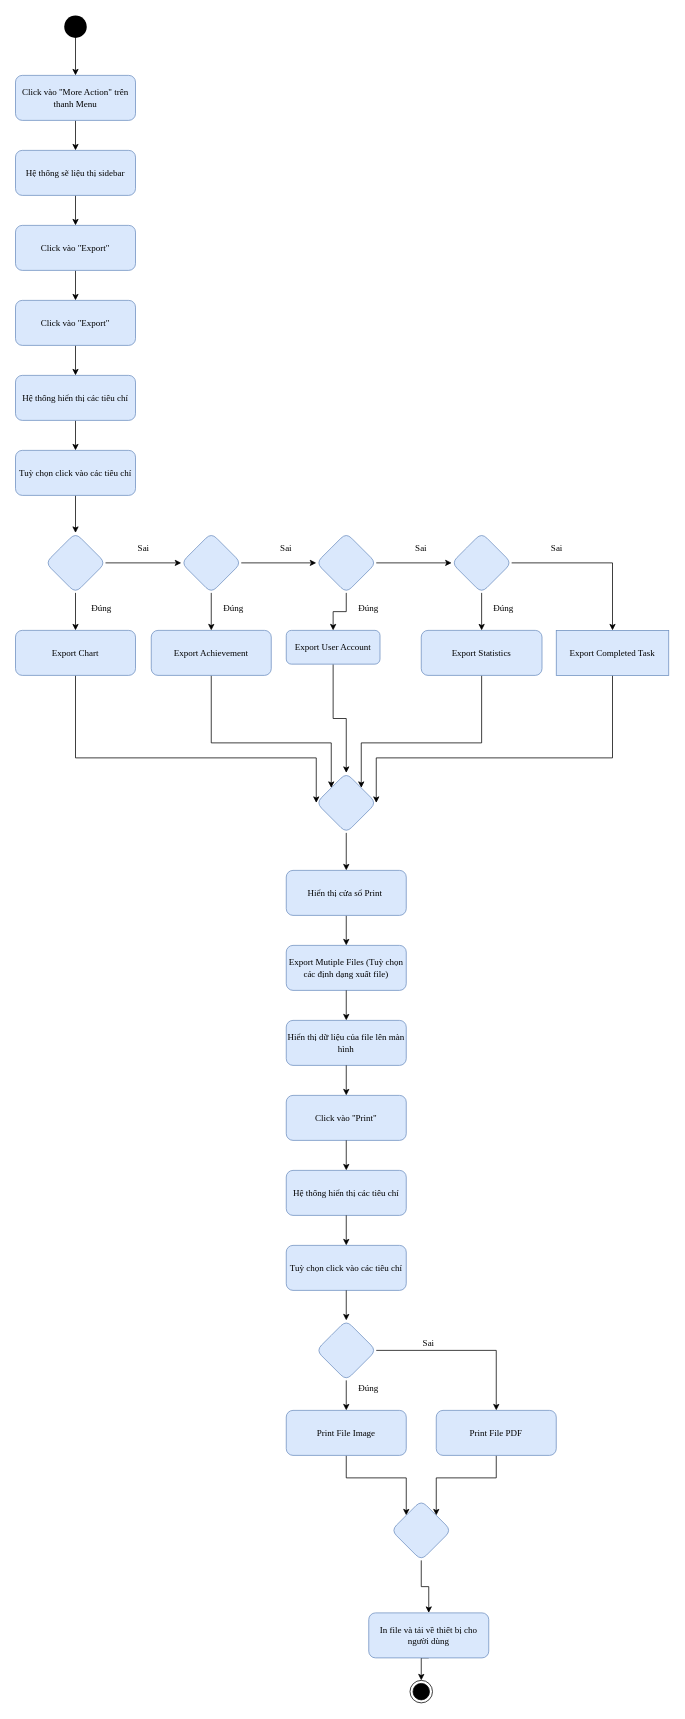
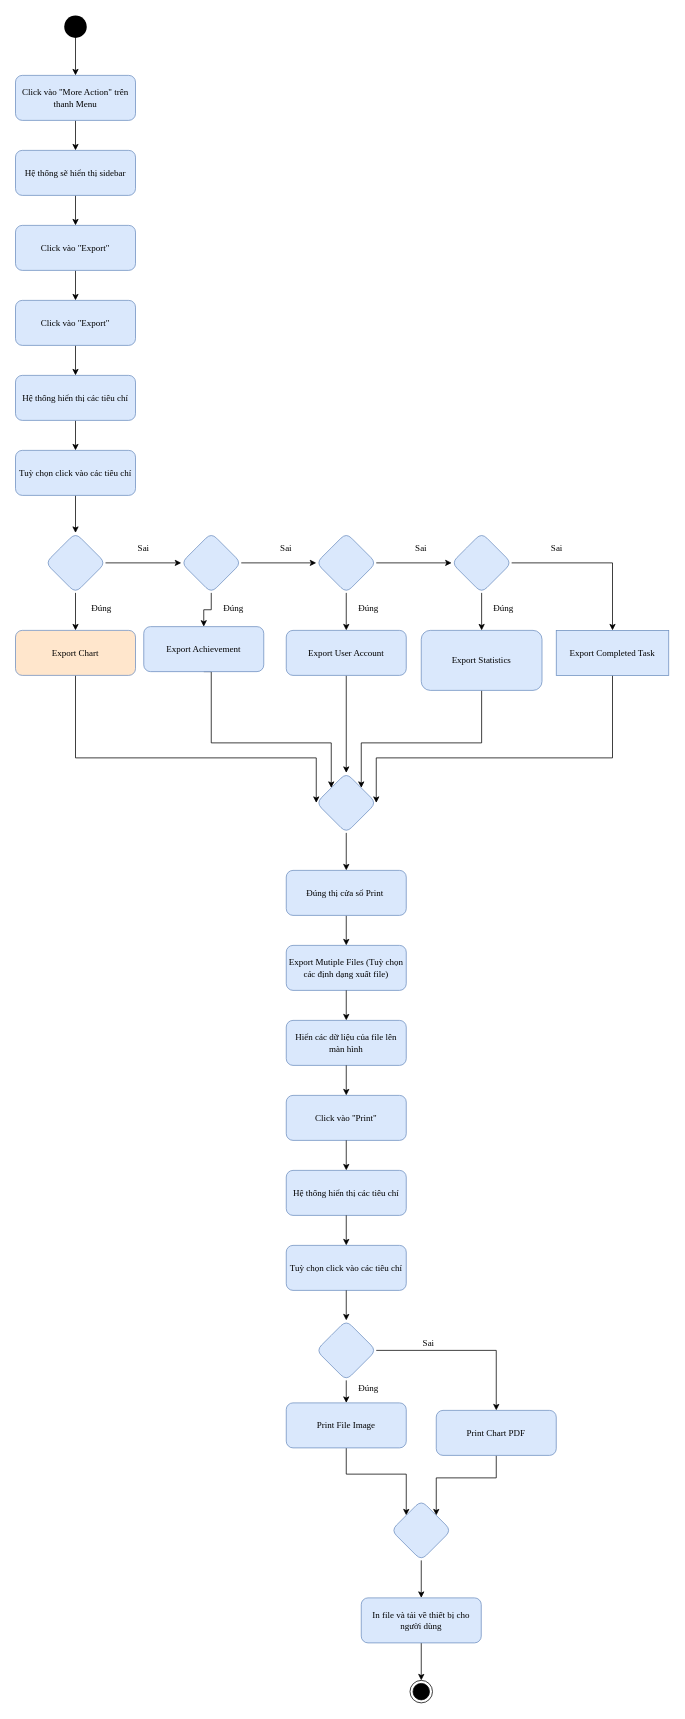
(75, 173) -> (75, 173)
(333, 647) -> (346, 653)
(75, 653) -> (75, 653)
(211, 653) -> (204, 649)
(482, 653) -> (482, 660)
(346, 893) -> (346, 893)
(346, 1043) -> (346, 1043)
(346, 1433) -> (346, 1425)
(496, 1433) -> (496, 1433)
(429, 1635) -> (421, 1620)
